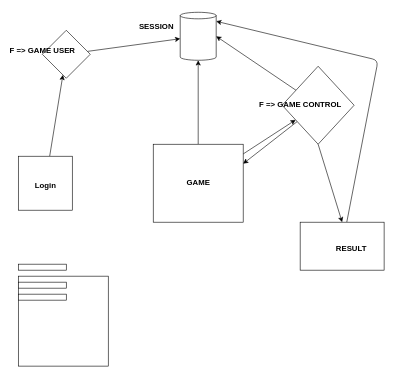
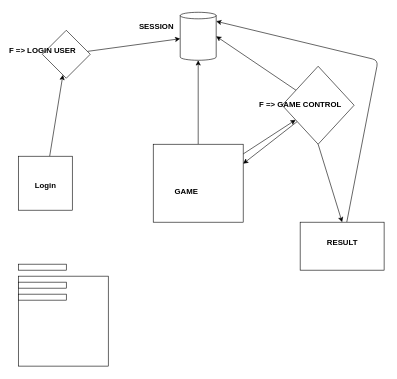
(43, 48) -> (43, 48)
(198, 180) -> (186, 189)
(351, 246) -> (342, 240)
